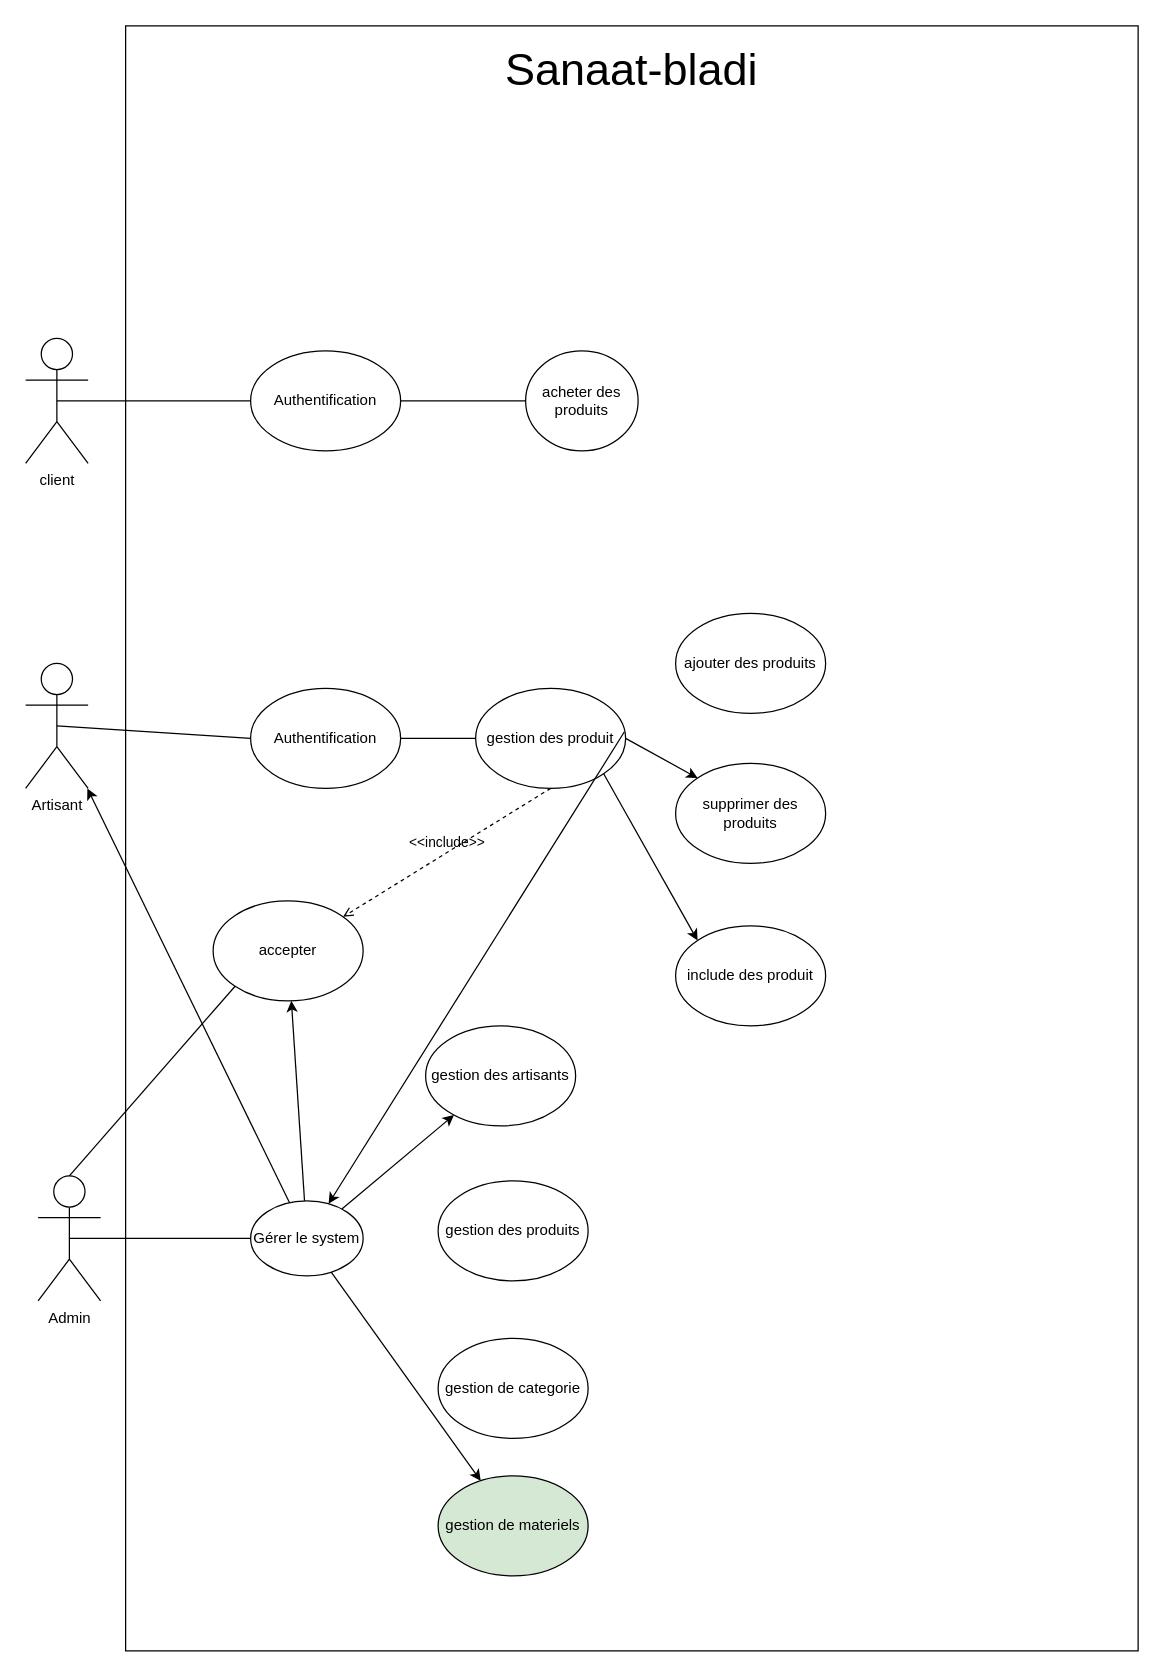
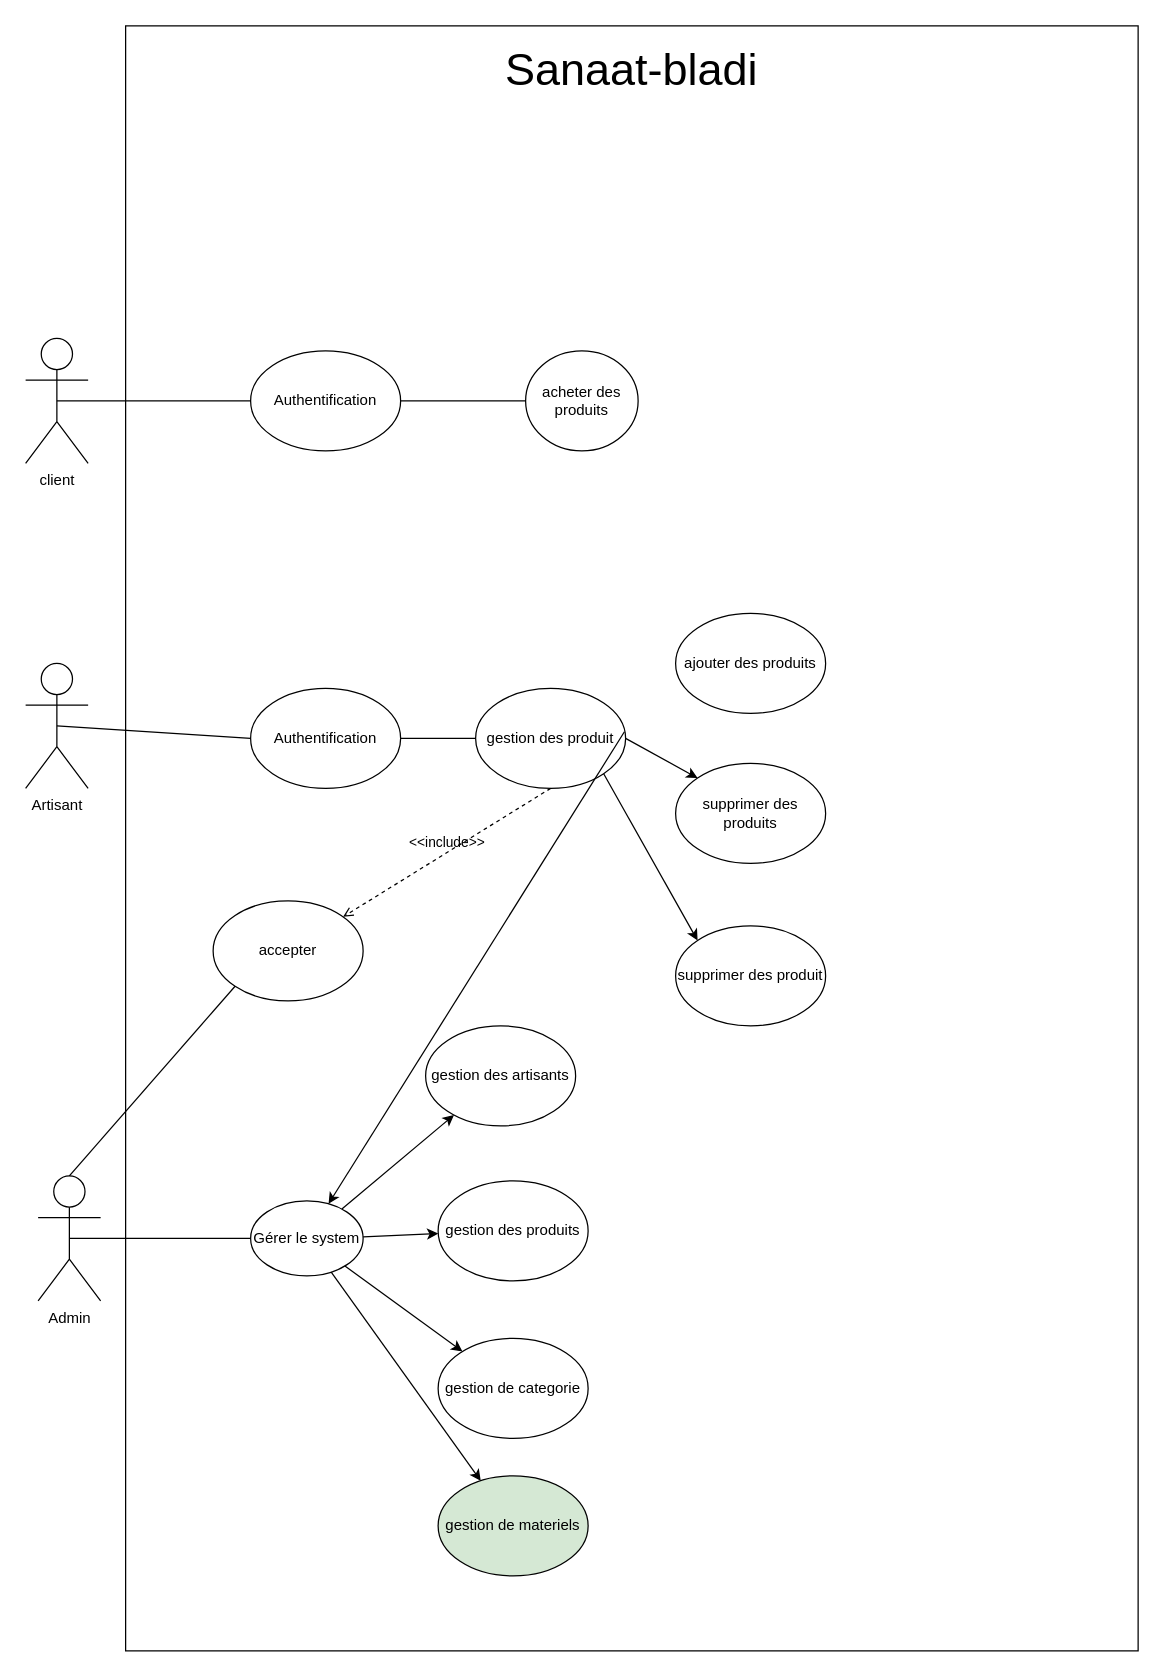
(751, 976) -> (751, 976)
(190, 999) -> (400, 1306)
(298, 1105) -> (396, 1235)
